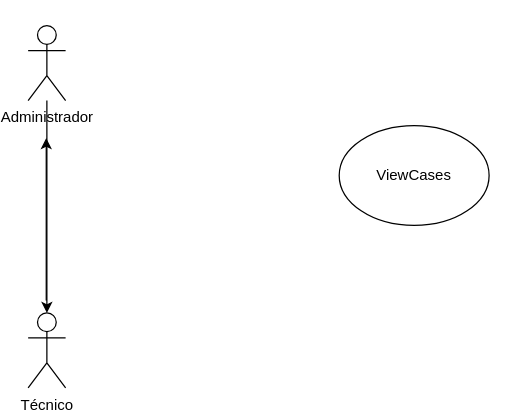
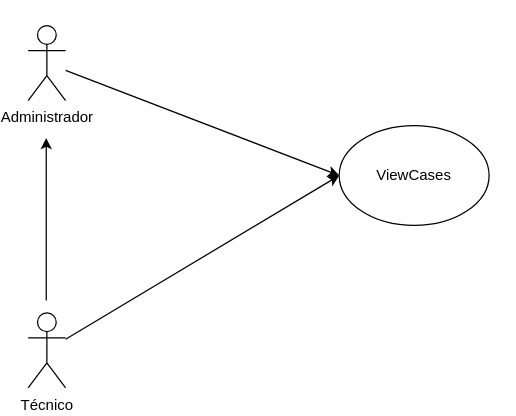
(47, 120) -> (198, 121)
none -> (200, 259)
